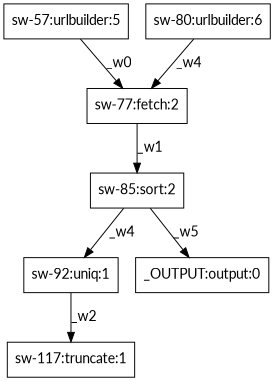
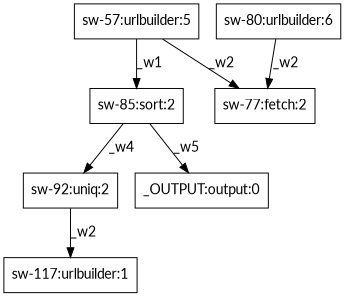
(119, 64) -> (222, 64)
(189, 64) -> (286, 64)
(137, 143) -> (137, 59)
(71, 275) -> (70, 191)
(71, 360) -> (70, 275)
